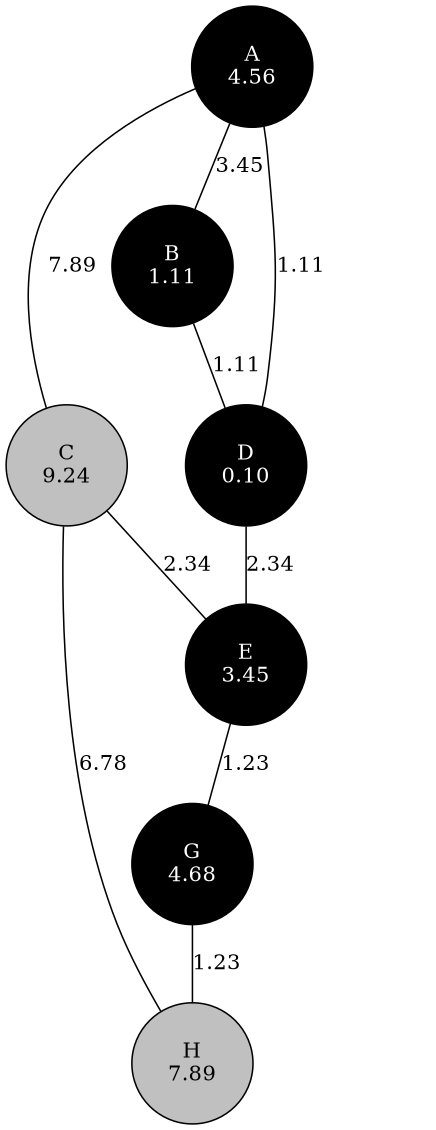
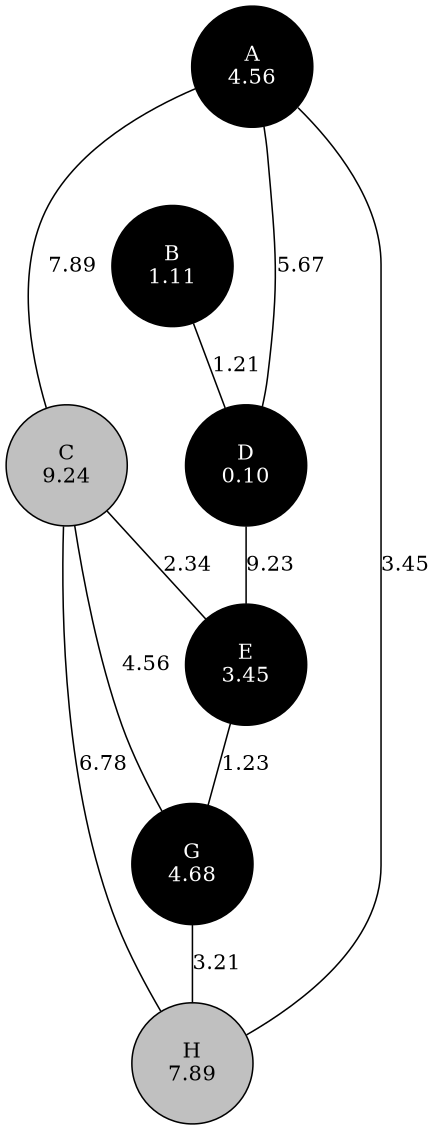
(212, 166) -> (381, 587)
(301, 266) -> (301, 266)
(237, 366) -> (237, 366)
(271, 565) -> (271, 565)
none -> (105, 672)
(217, 964) -> (217, 964)
